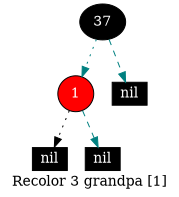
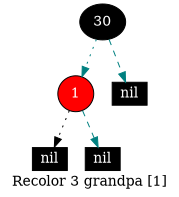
(103, 22) -> (103, 22)
